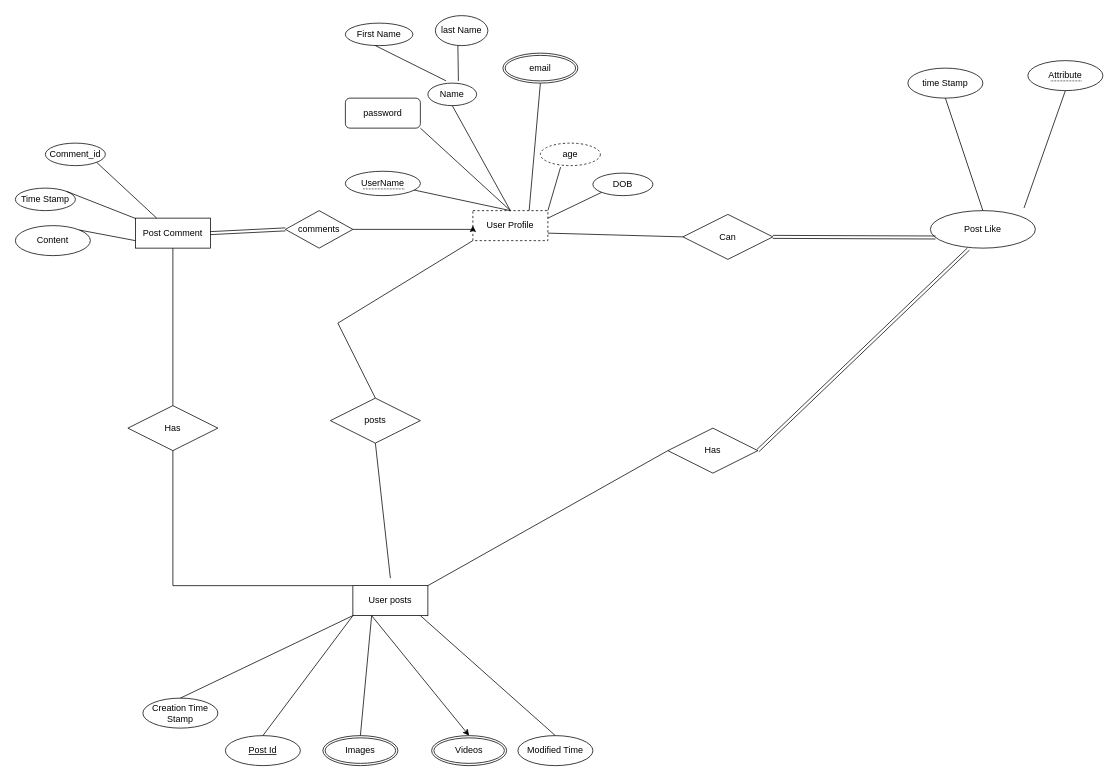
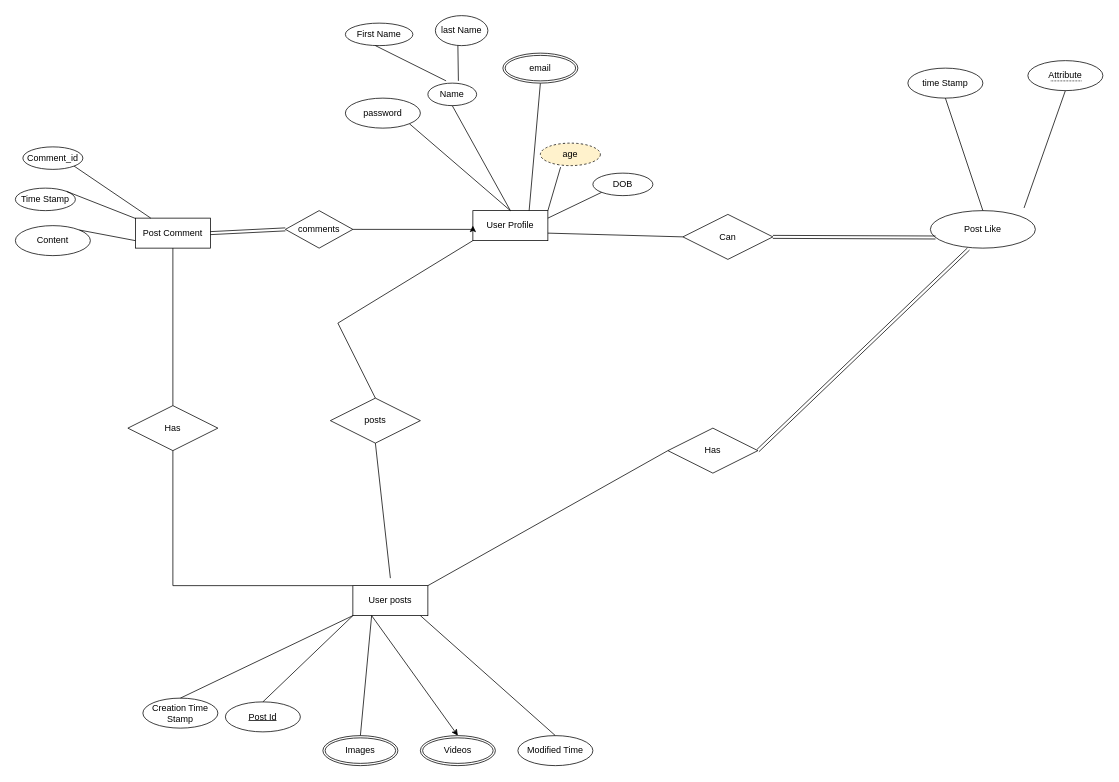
(383, 113) -> (383, 113)
(75, 154) -> (53, 158)
(570, 154) -> (570, 154)
(383, 183) -> none
(460, 200) -> none
(510, 225) -> (510, 225)
(263, 750) -> (263, 717)
(469, 750) -> (458, 750)
